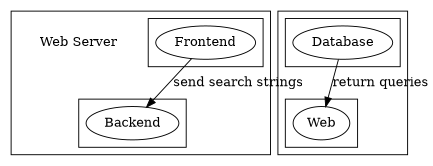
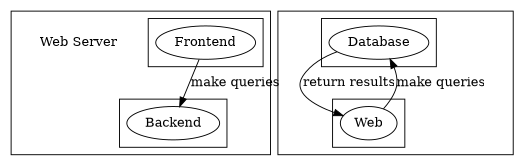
(239, 83) -> (236, 83)
(381, 83) -> (349, 83)
none -> (396, 90)
